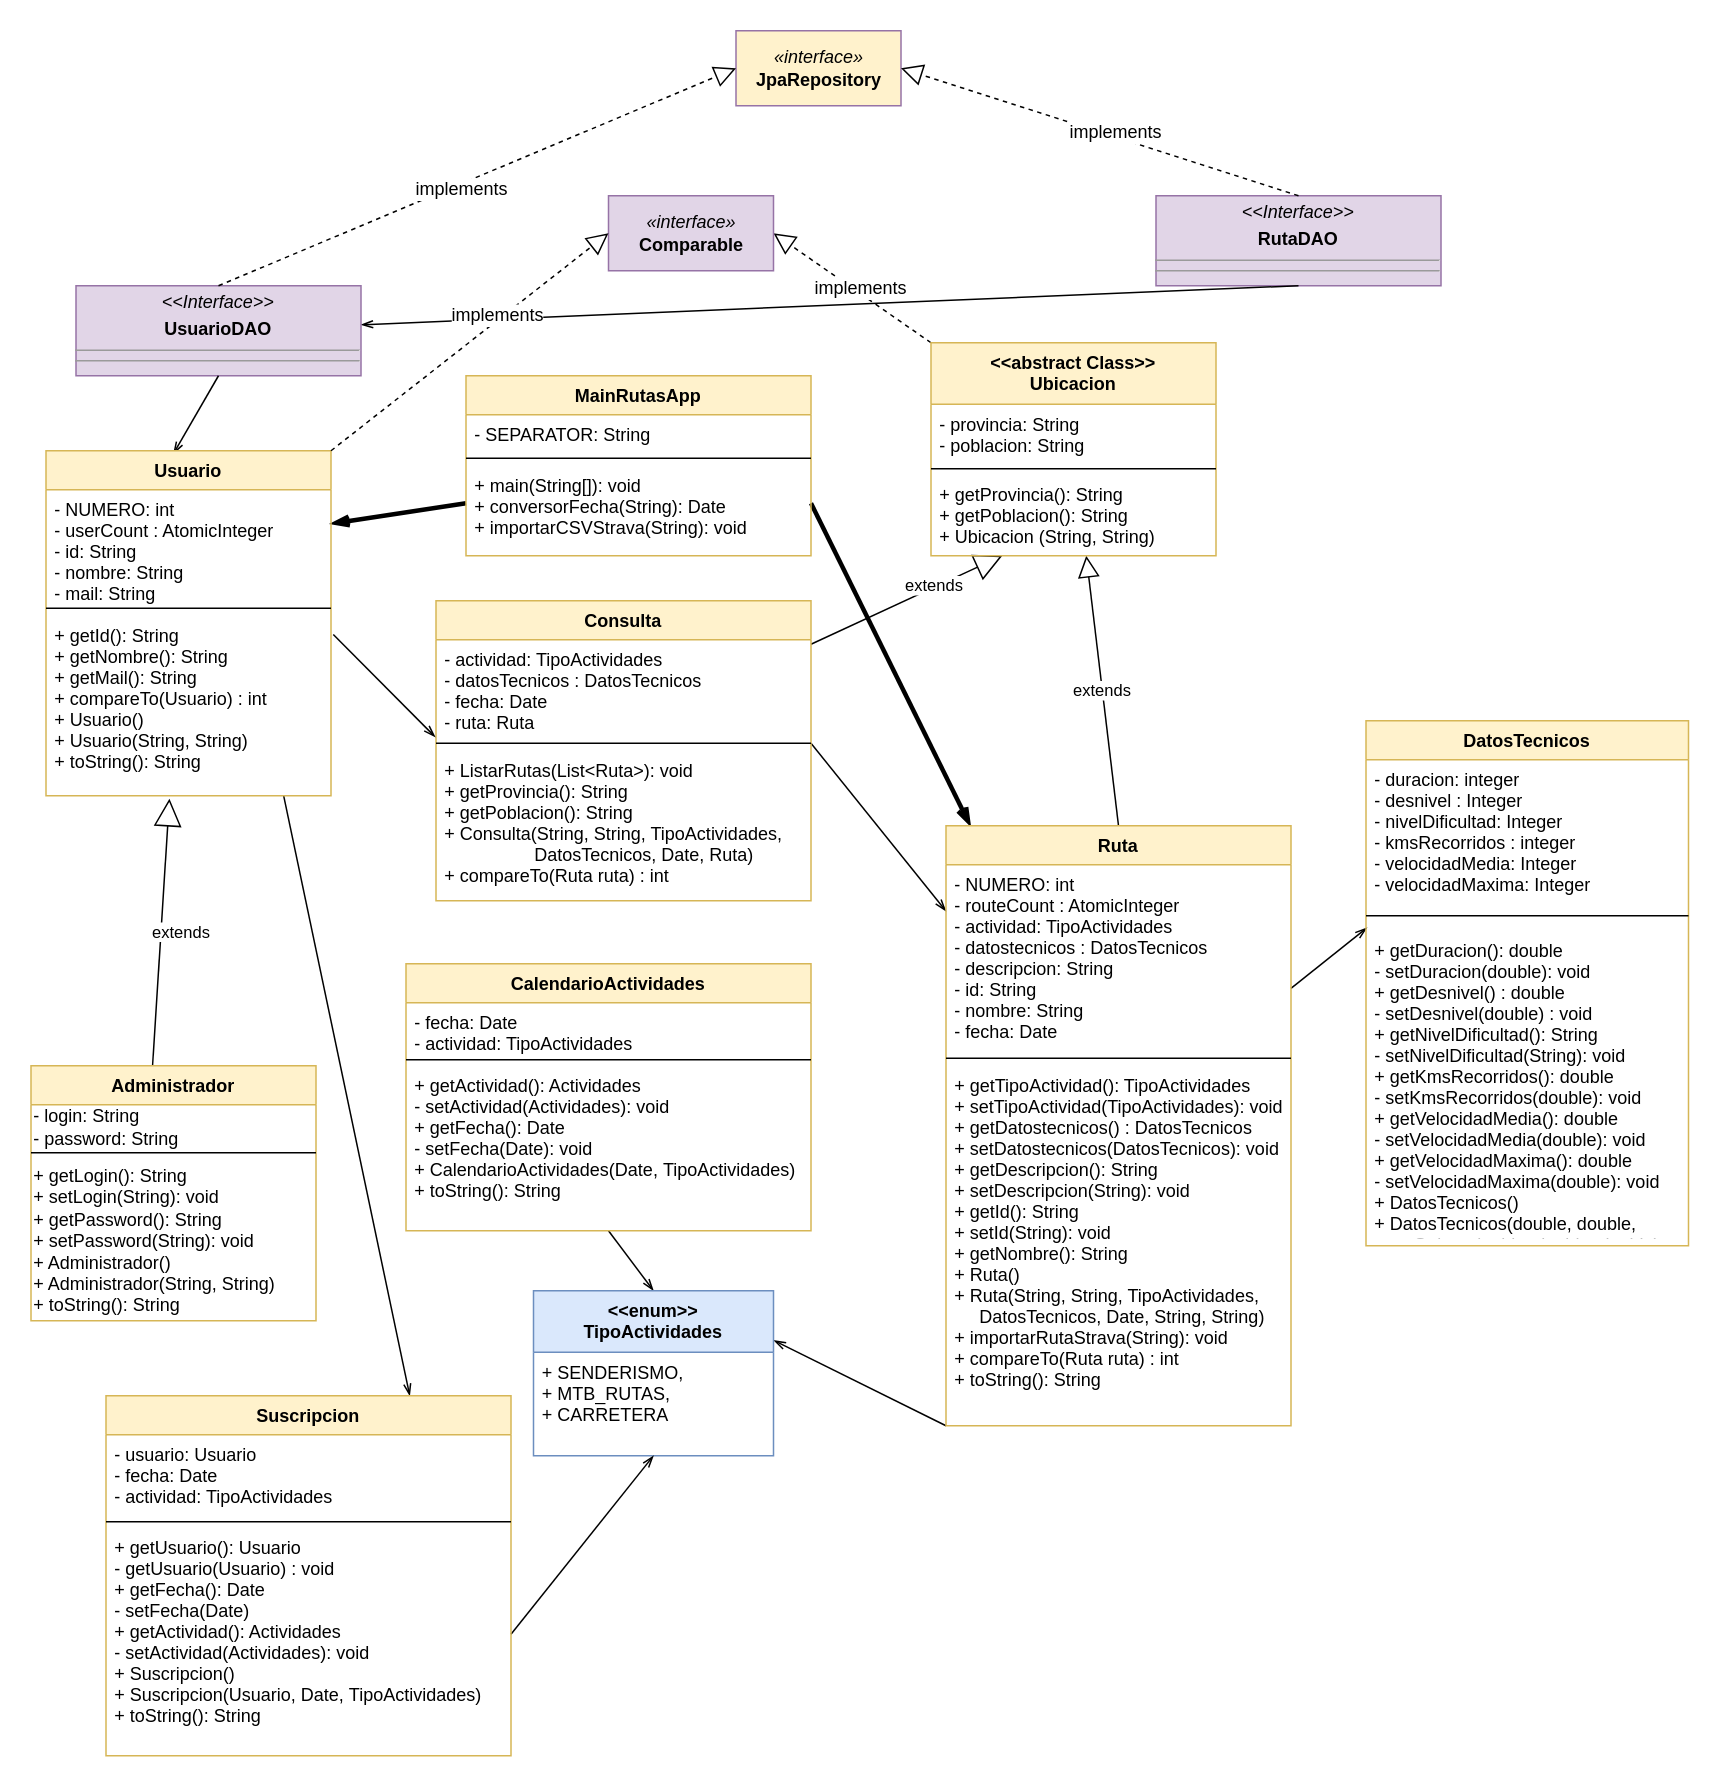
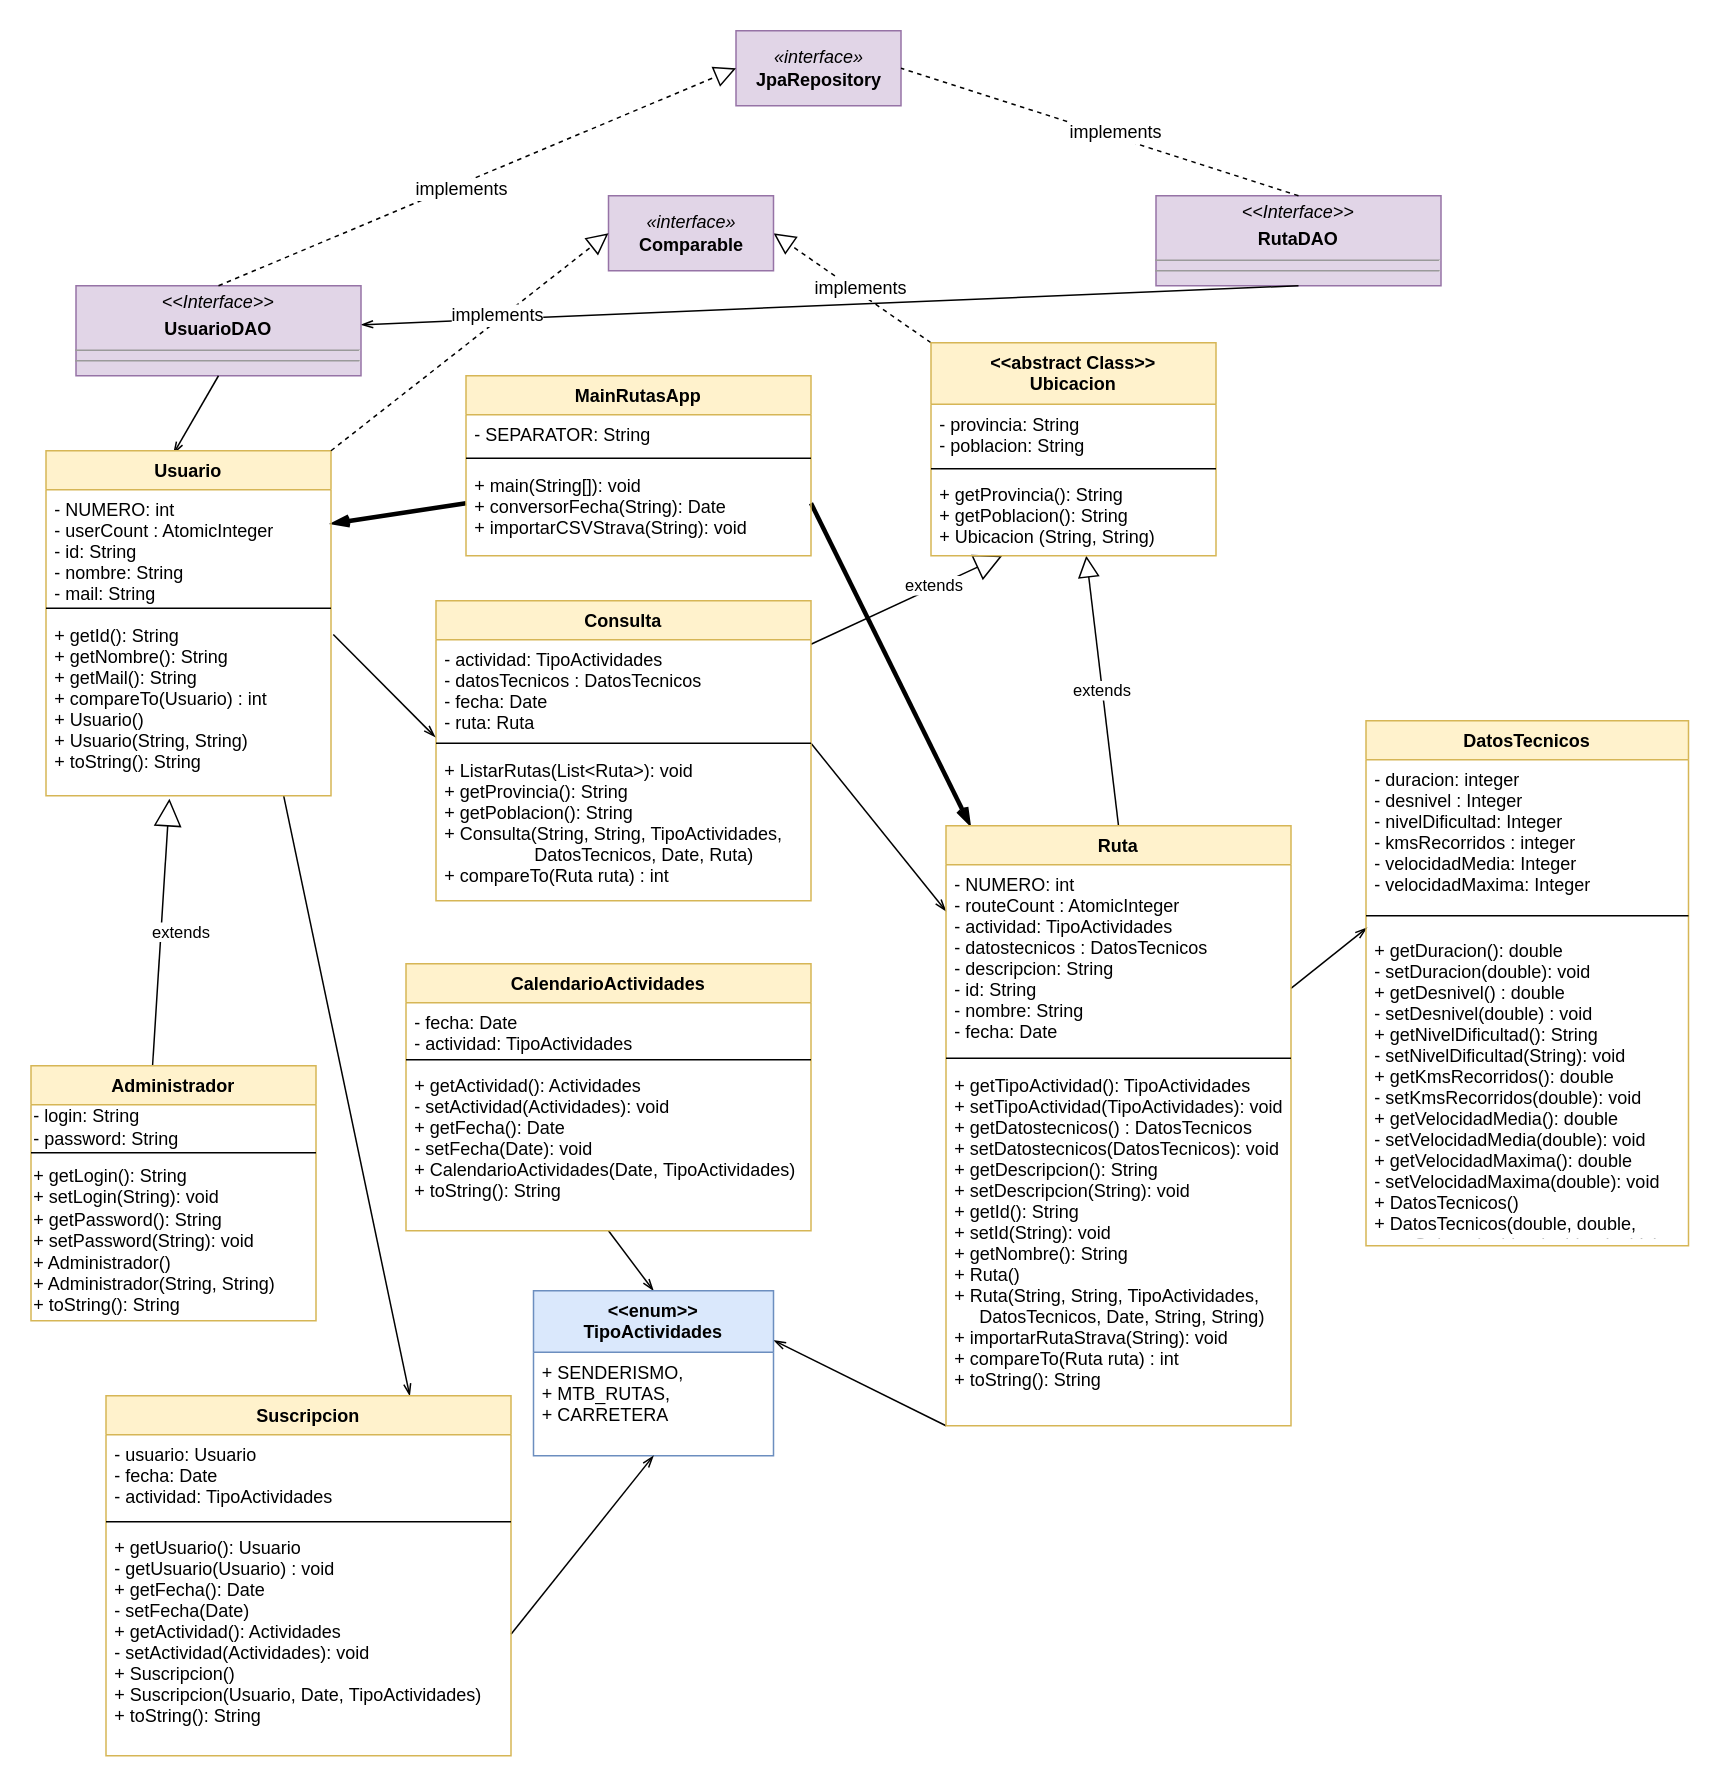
(818, 68) -> (818, 68)
(922, 75) -> (912, 72)
